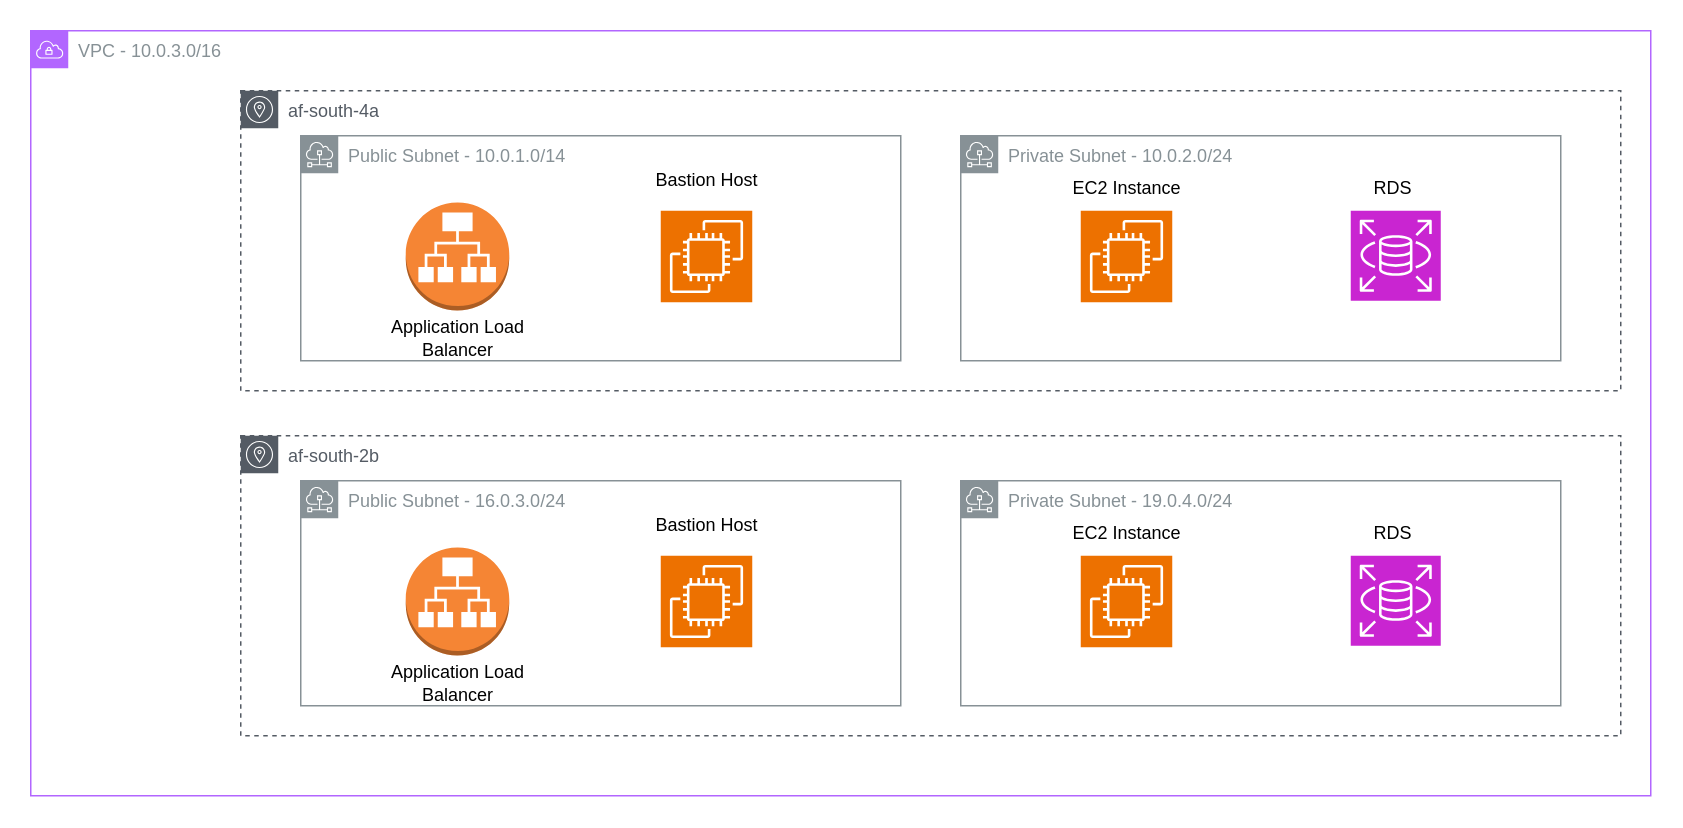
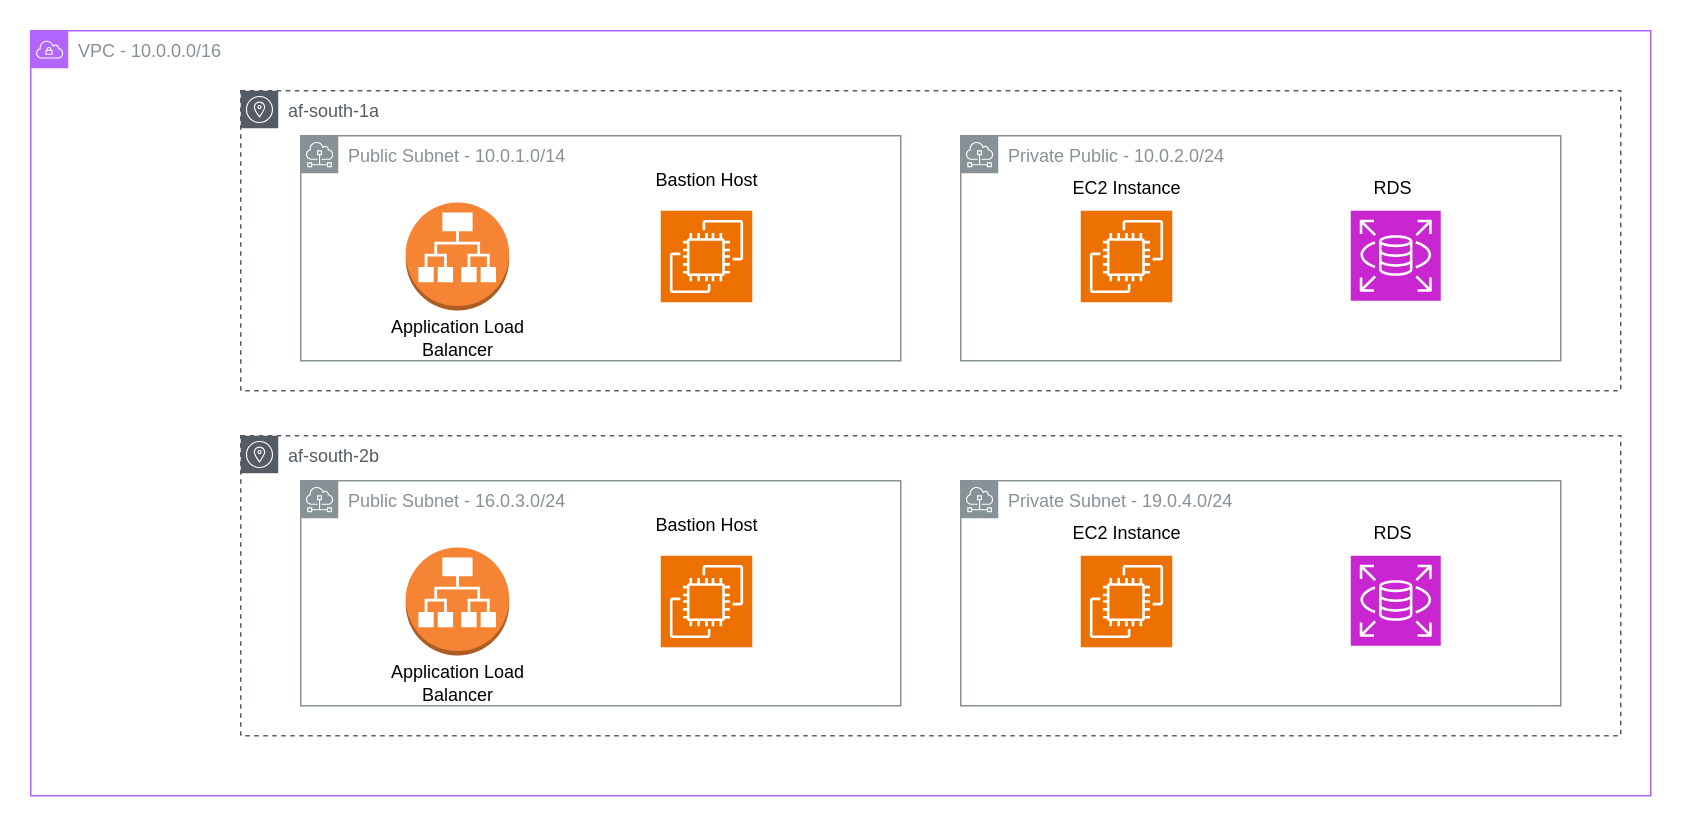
(153, 52) -> (153, 52)
(344, 112) -> (344, 112)
(1133, 157) -> (1129, 157)
